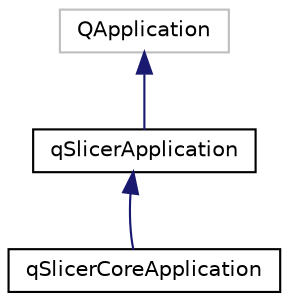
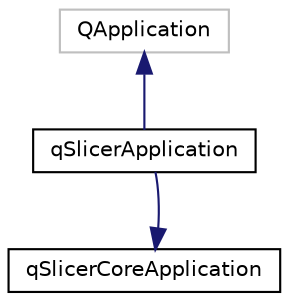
(130, 222) -> (159, 200)
